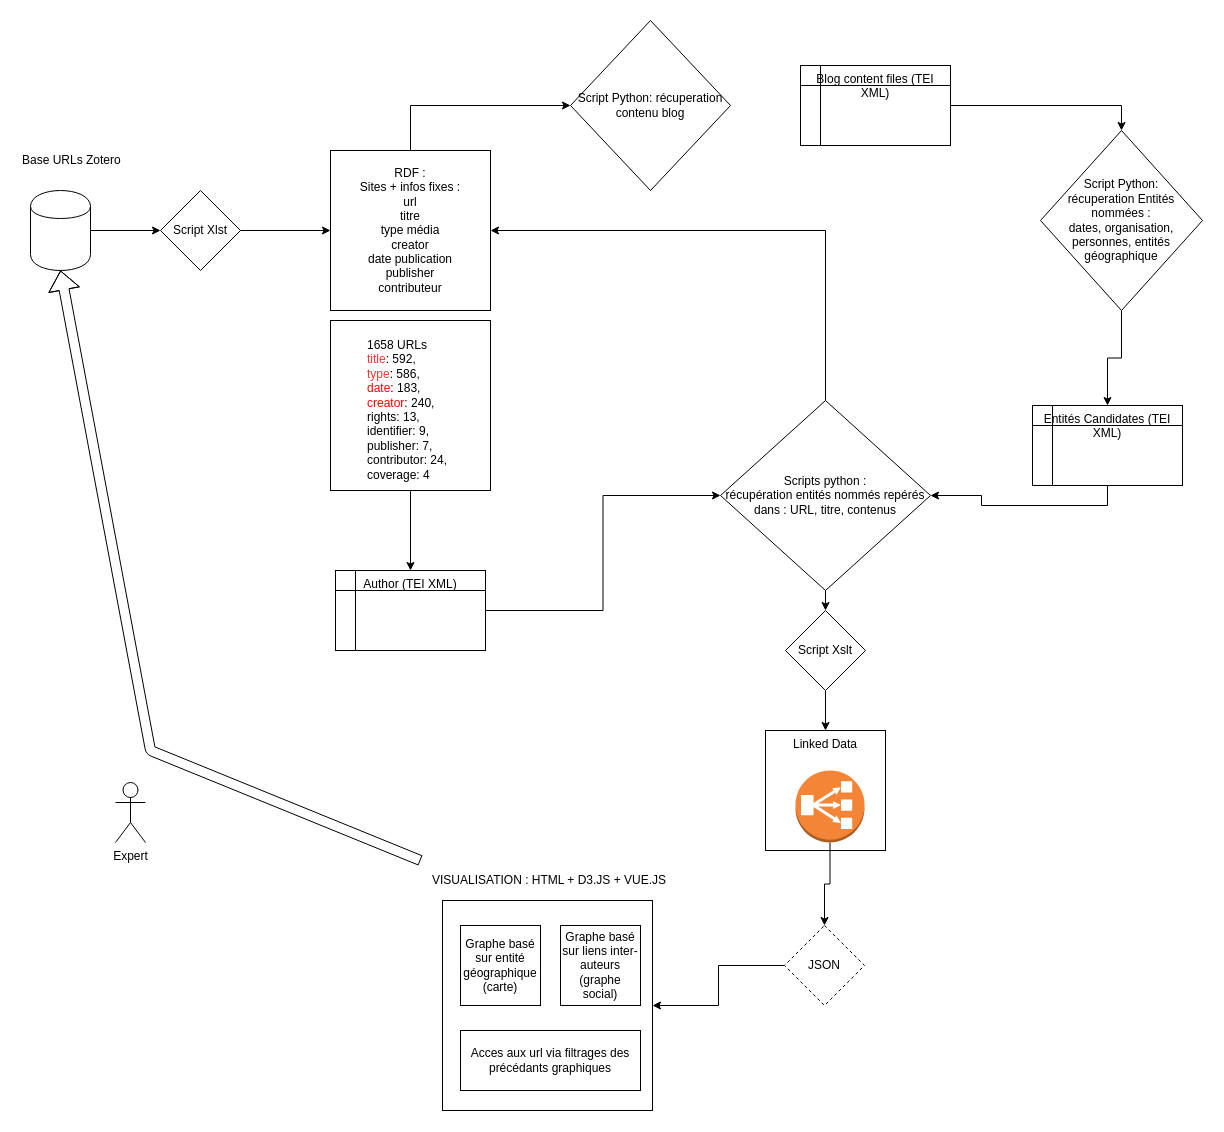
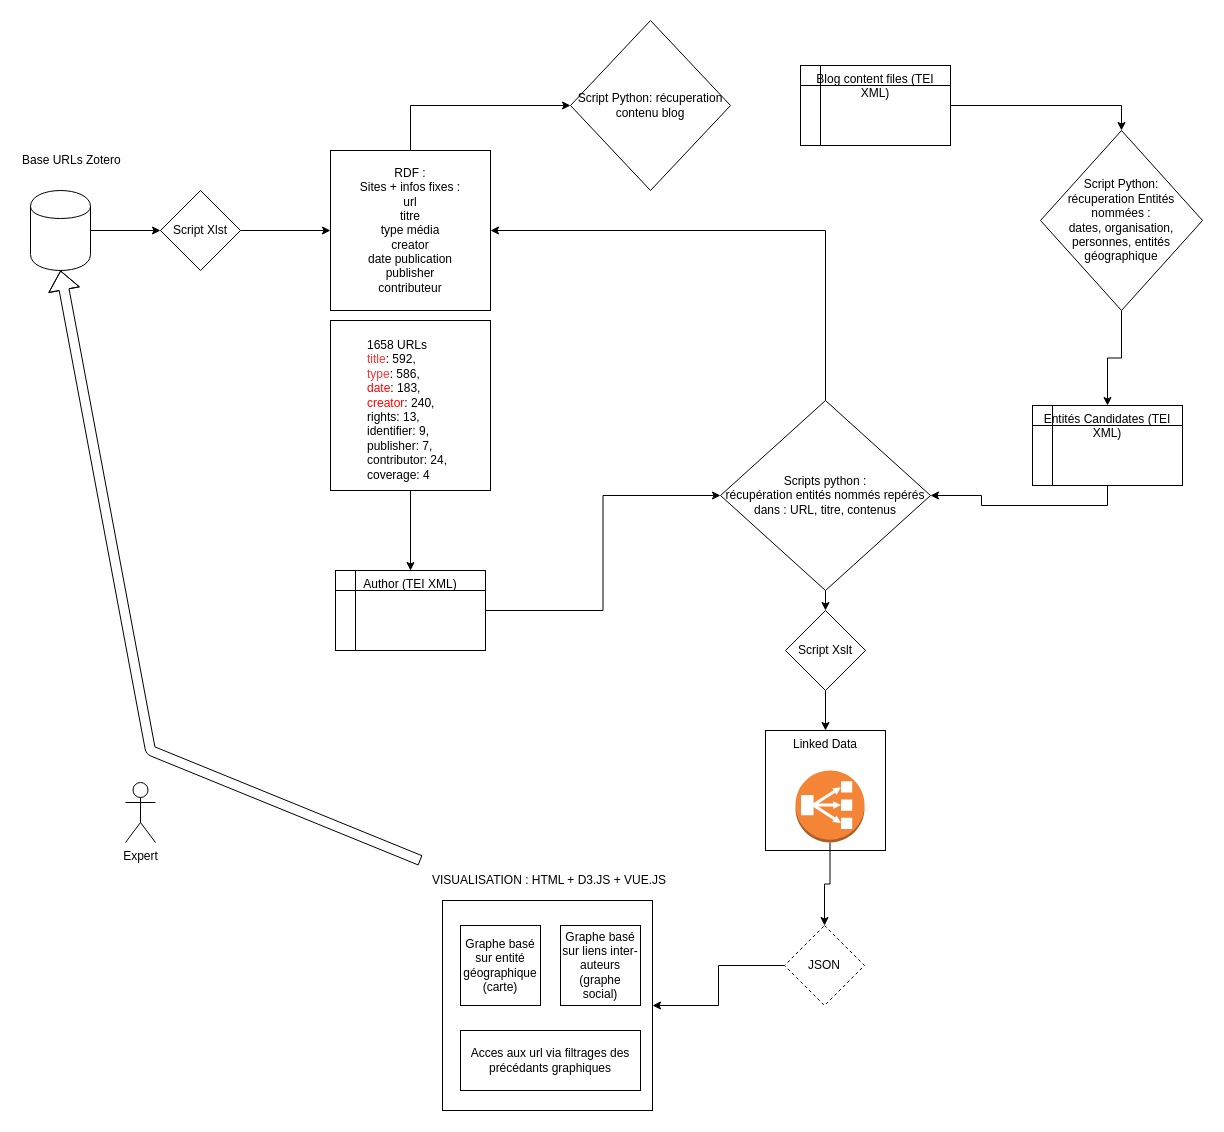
(131, 813) -> (141, 813)
